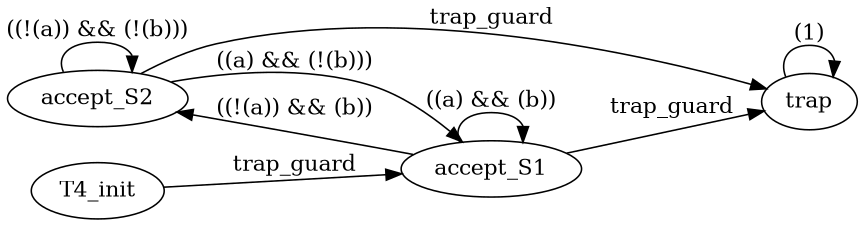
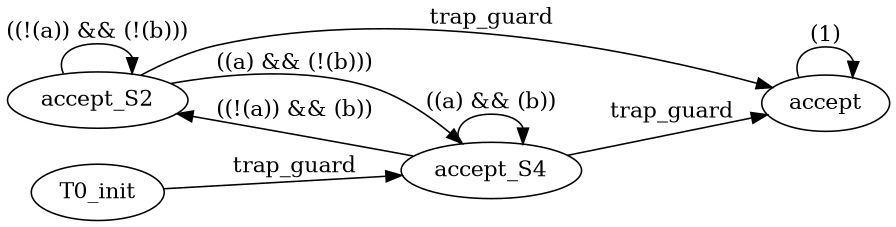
(809, 102) -> (826, 103)
(491, 169) -> (491, 170)
(98, 191) -> (98, 192)
